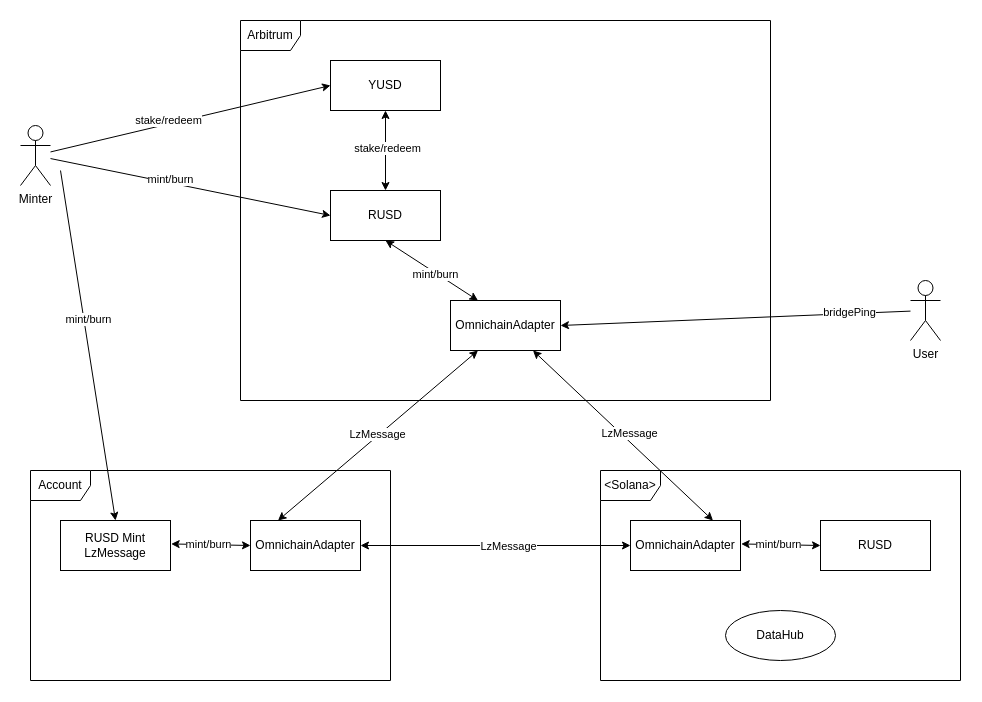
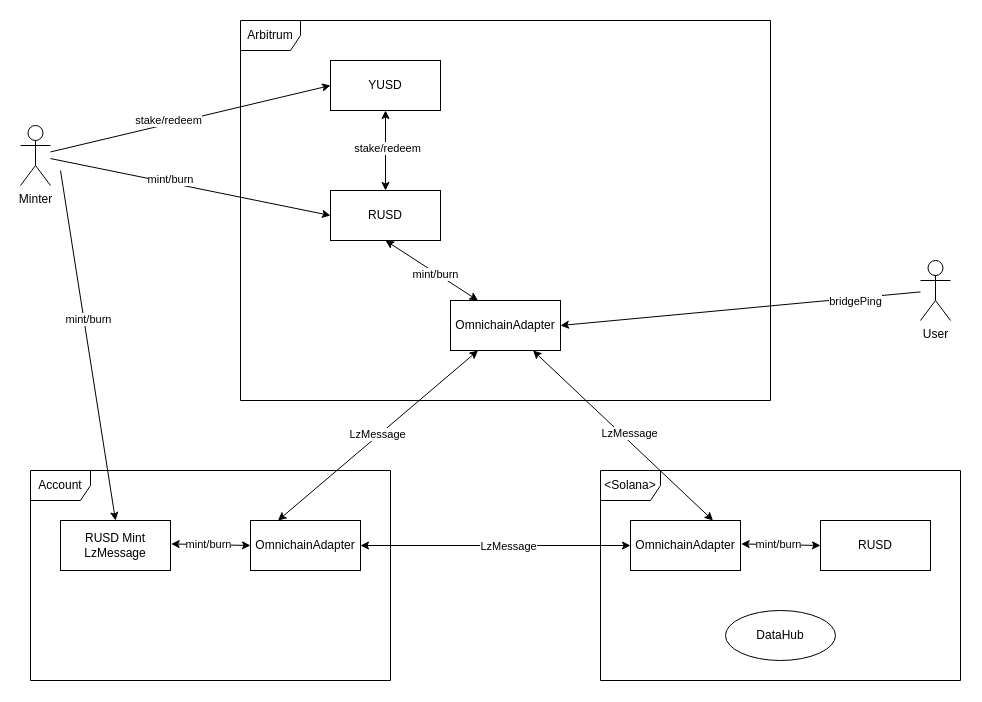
(926, 311) -> (936, 291)
